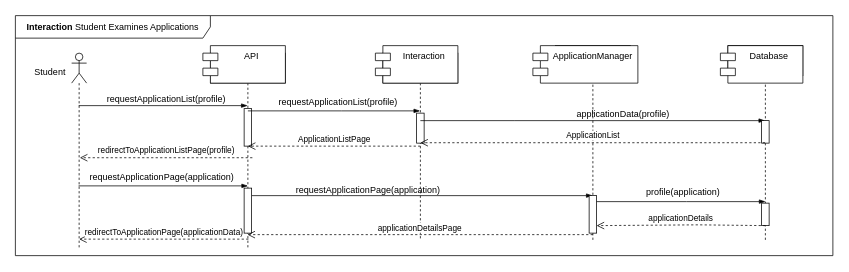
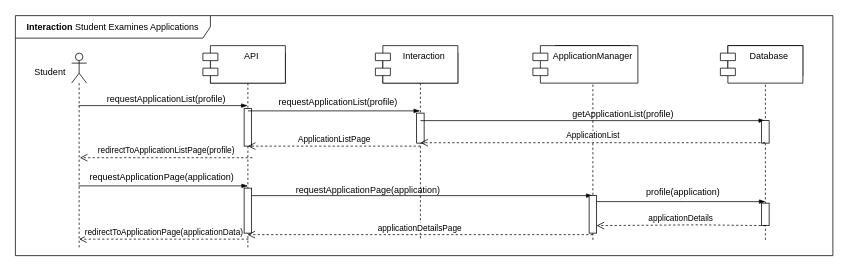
(623, 114) -> (623, 114)
